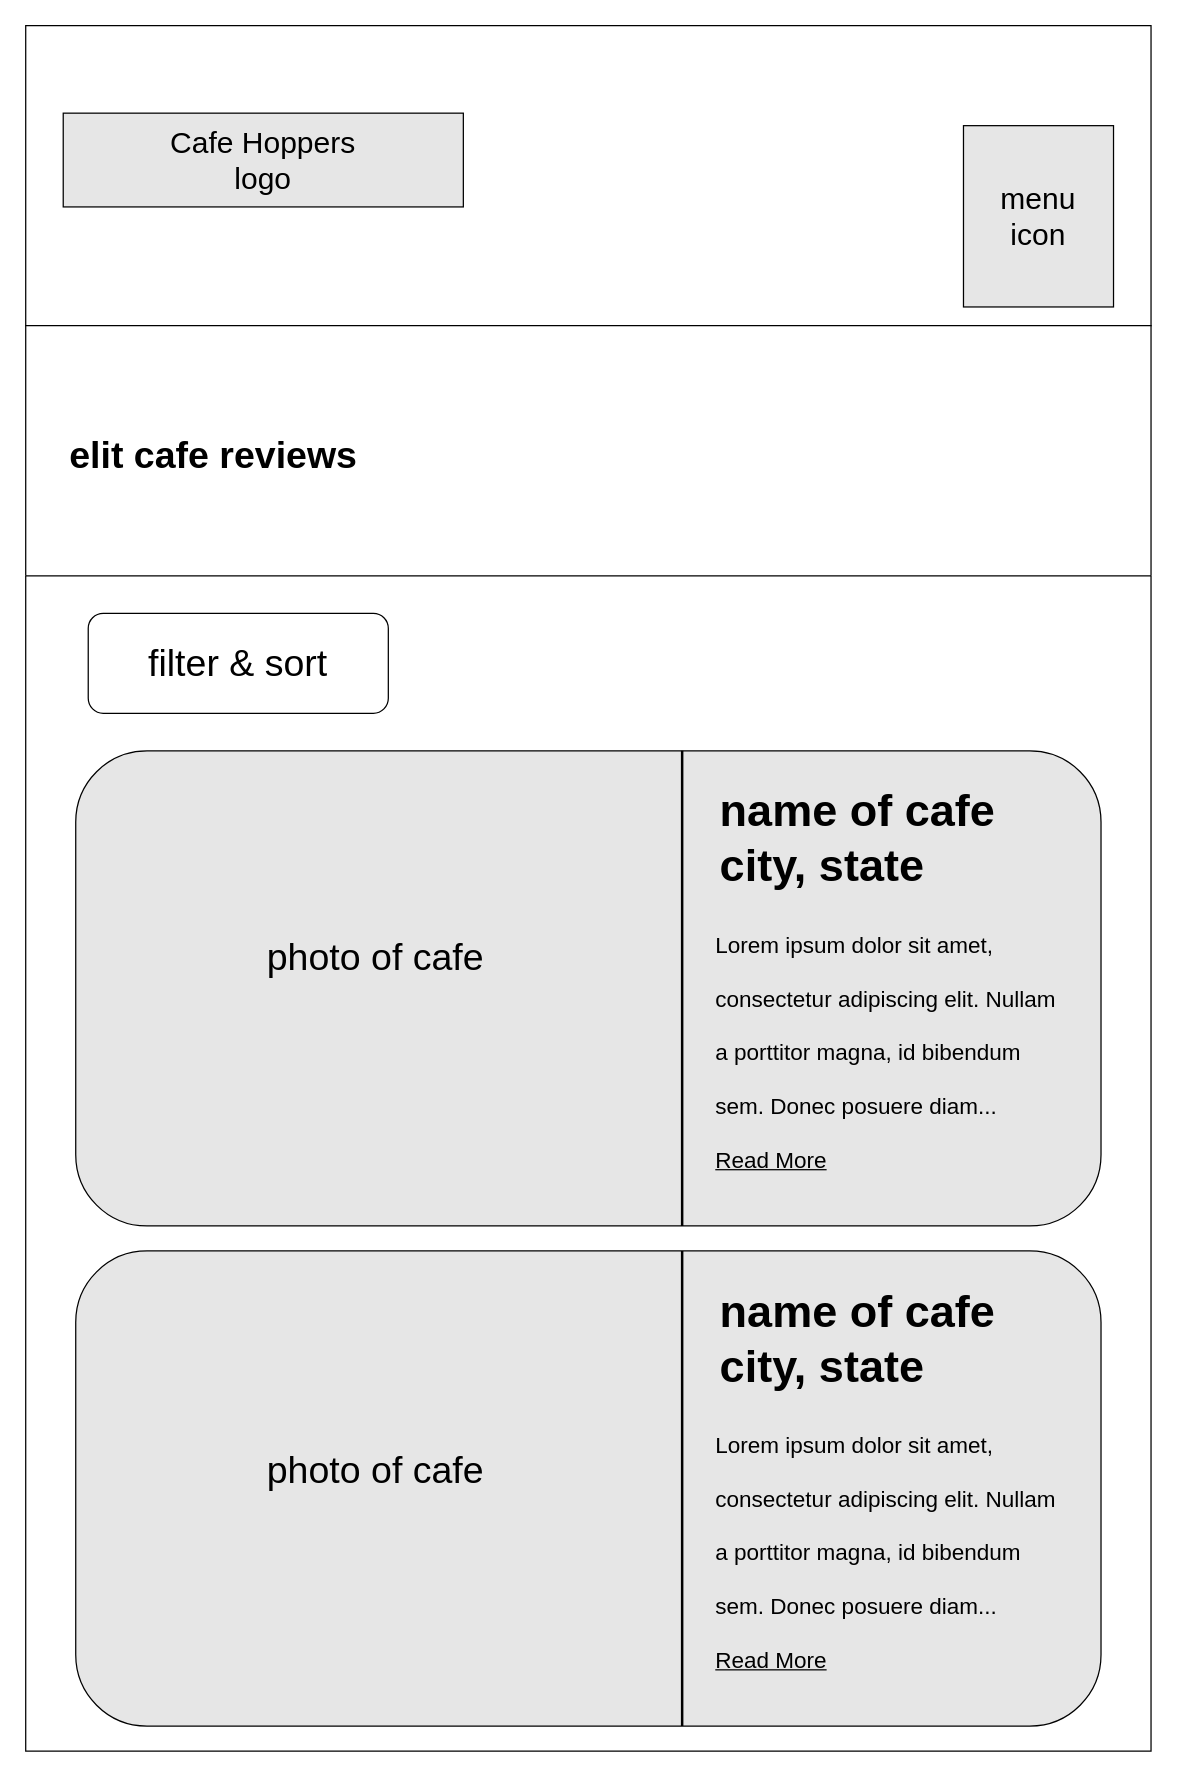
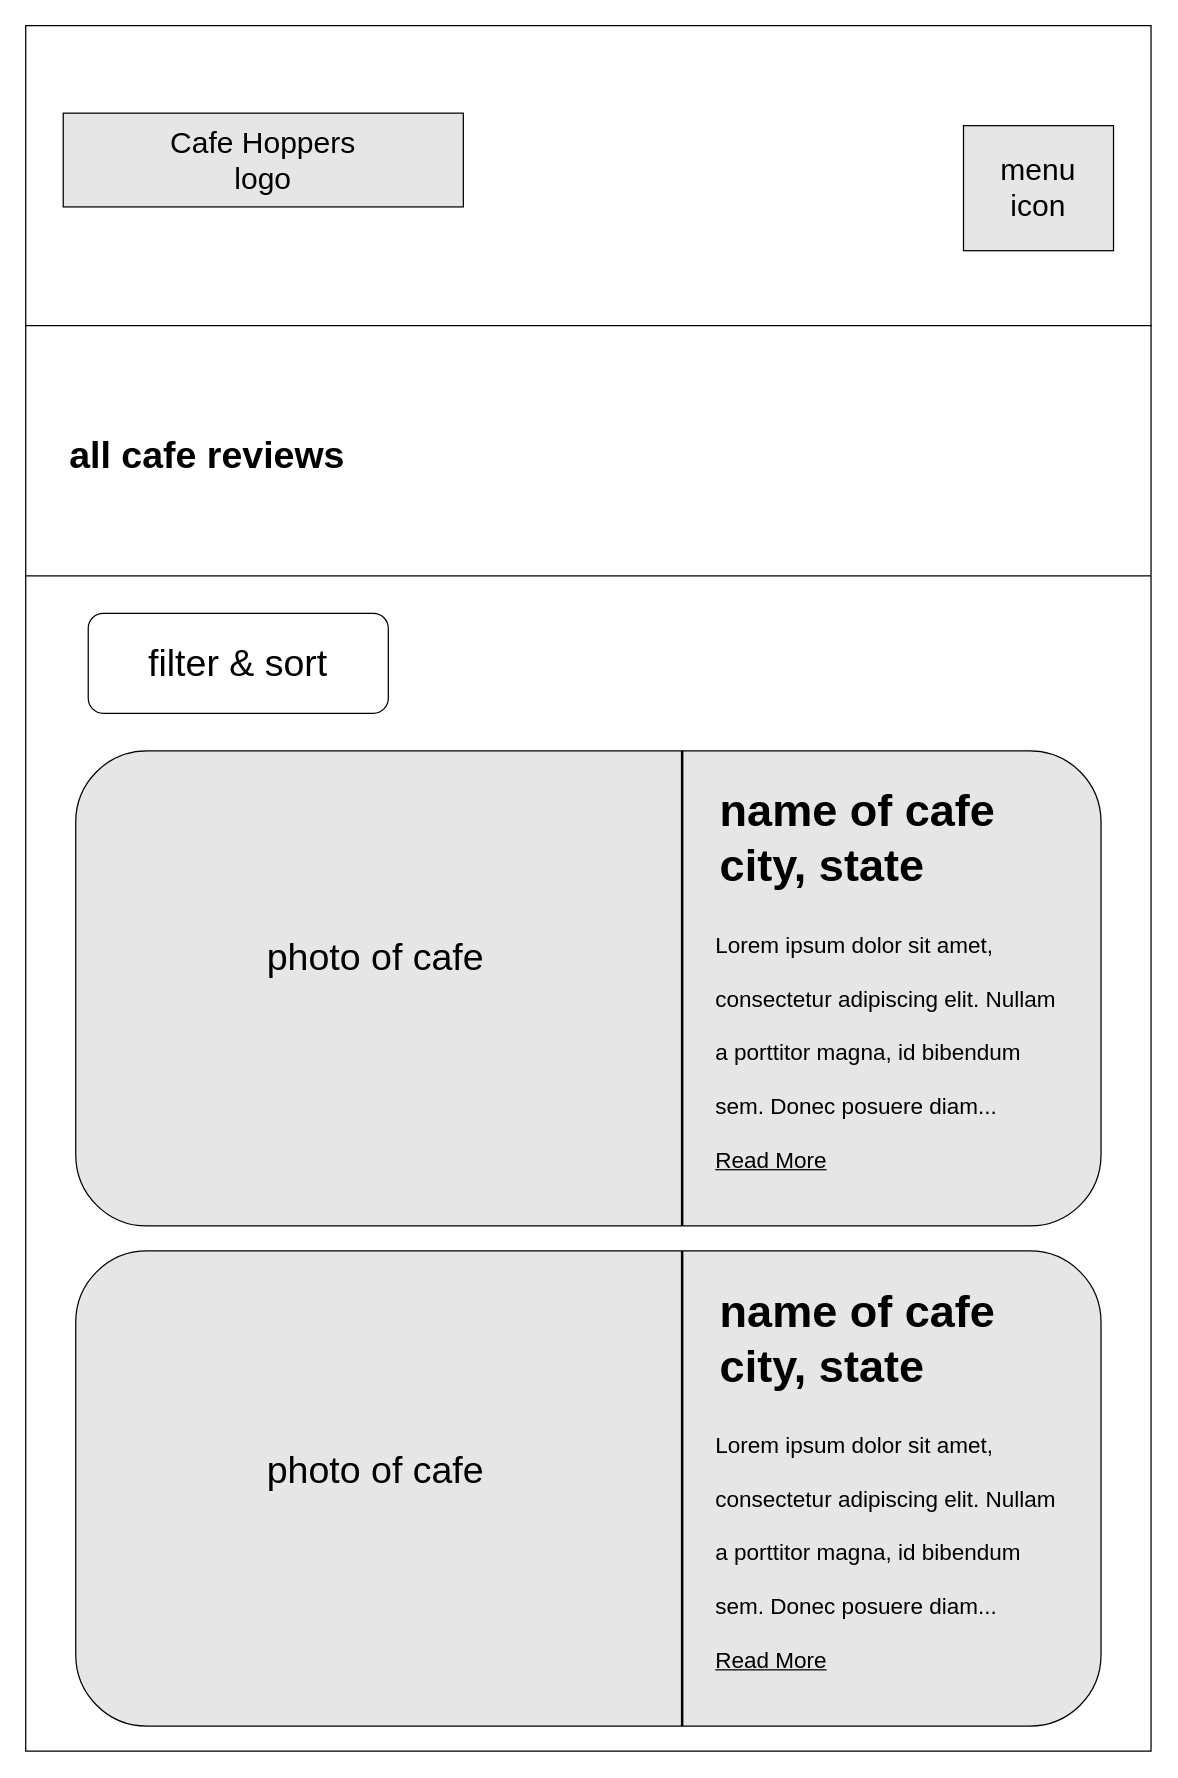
(1038, 216) -> (1038, 188)
(182, 455) -> (171, 455)
